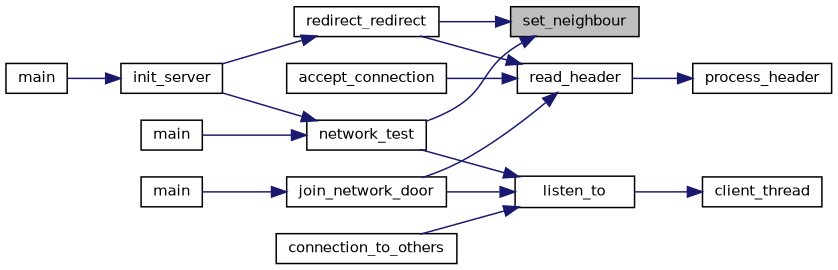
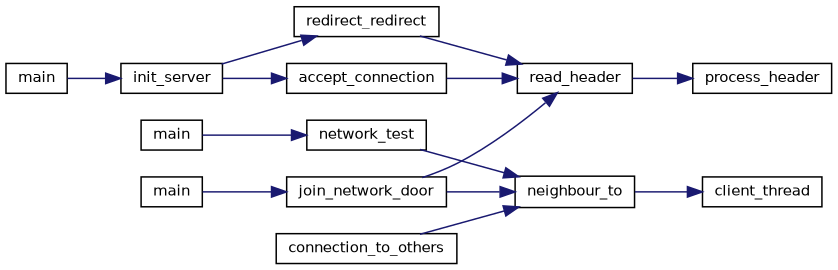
(575, 22) -> none
(262, 105) -> (247, 78)
(575, 192) -> (575, 192)
